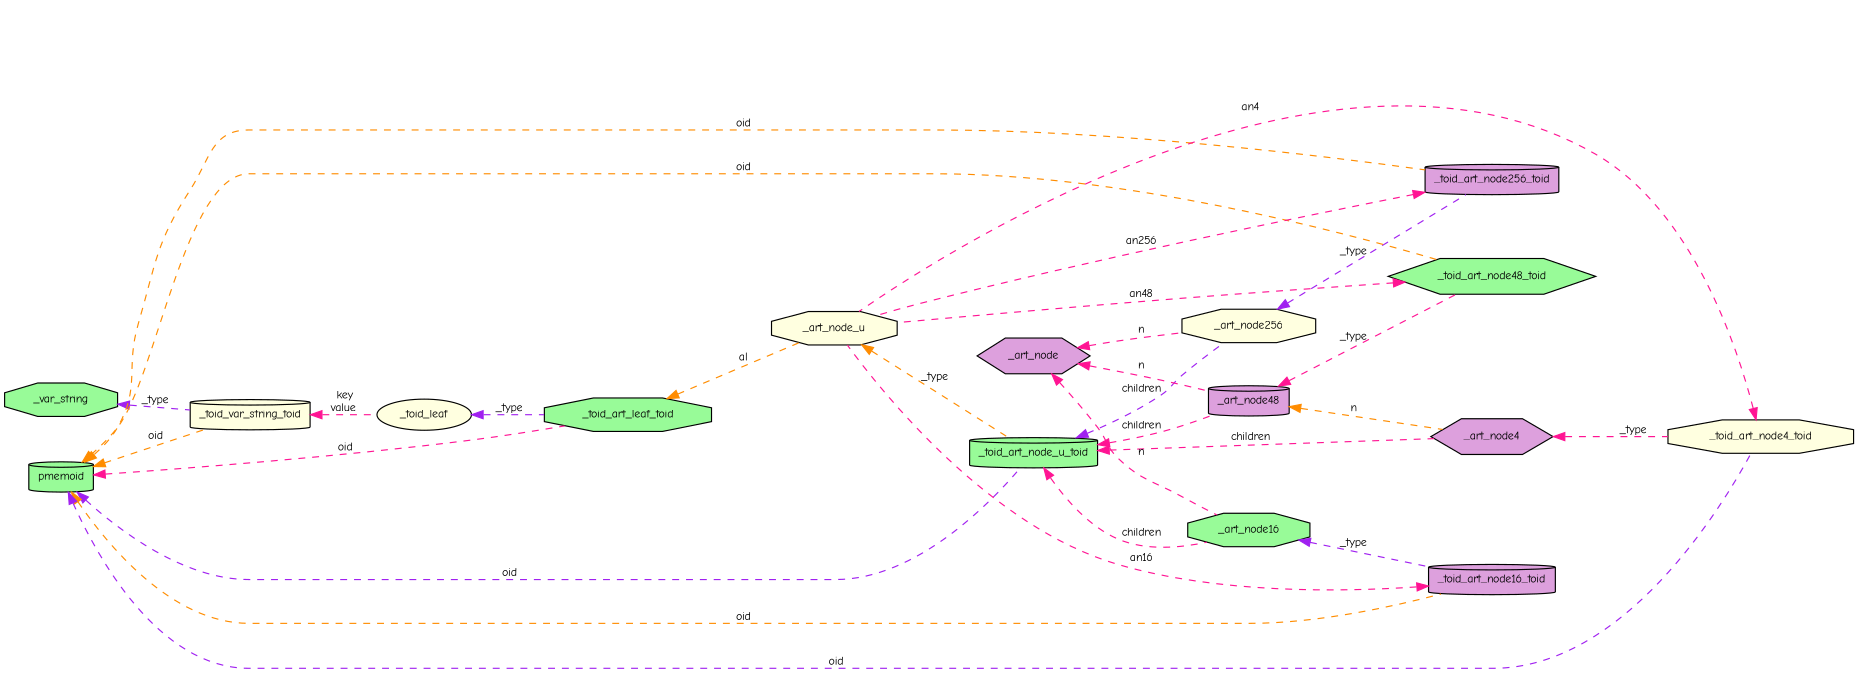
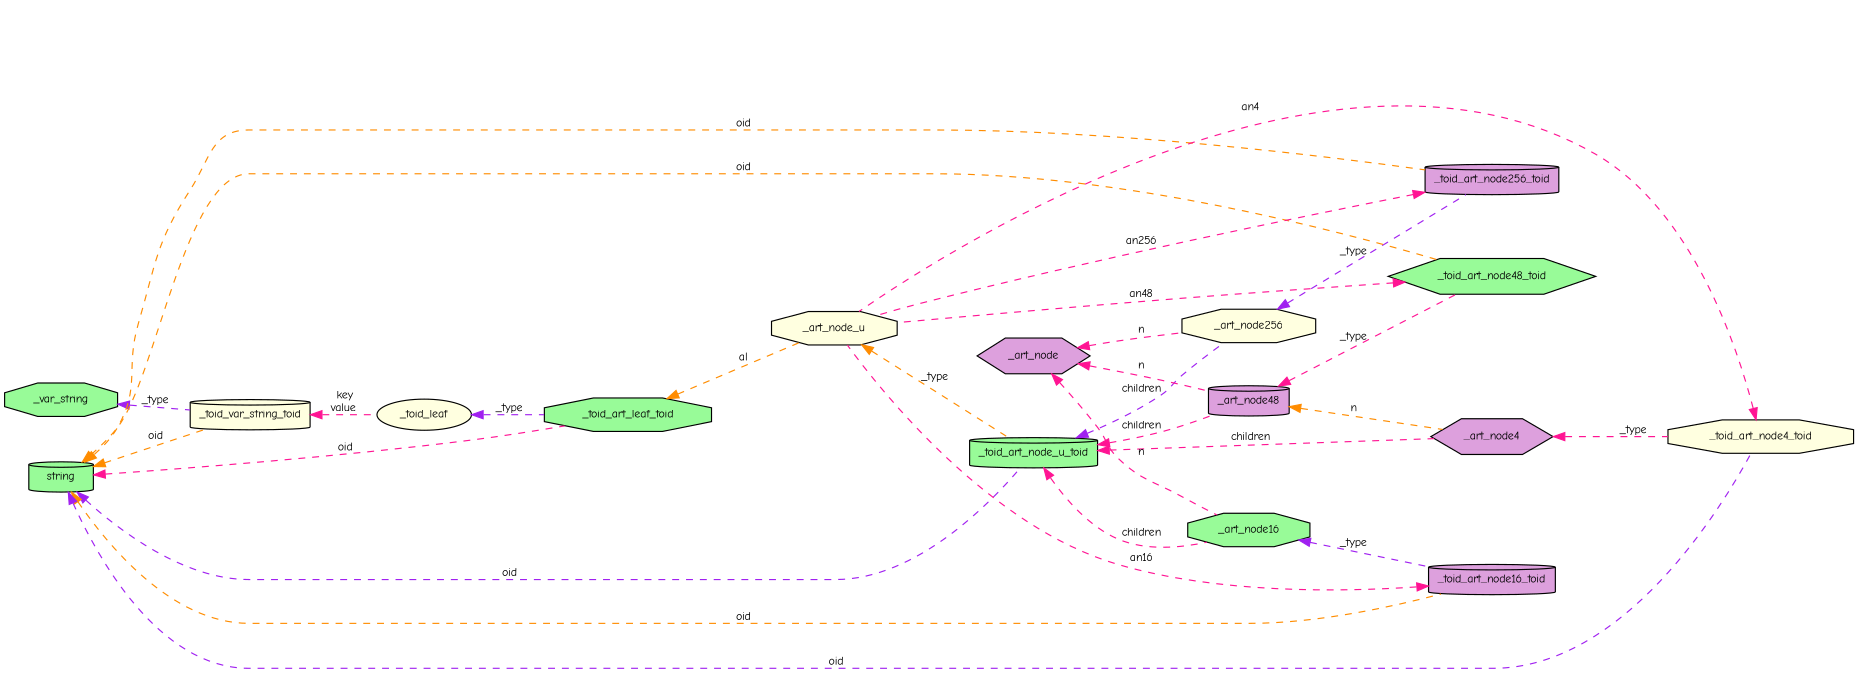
(61, 477) -> (61, 477)
